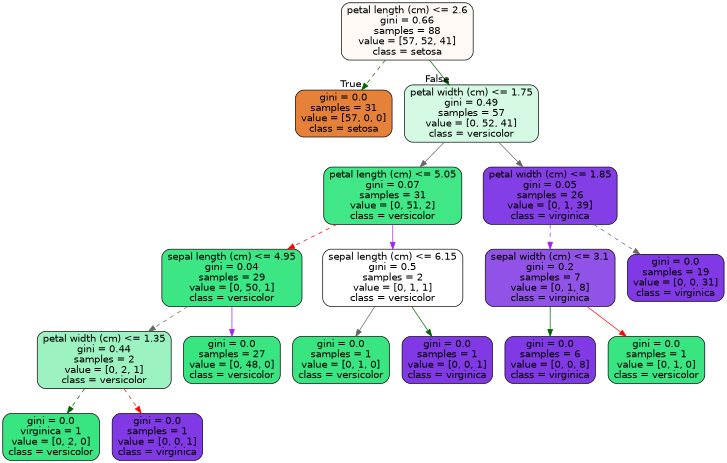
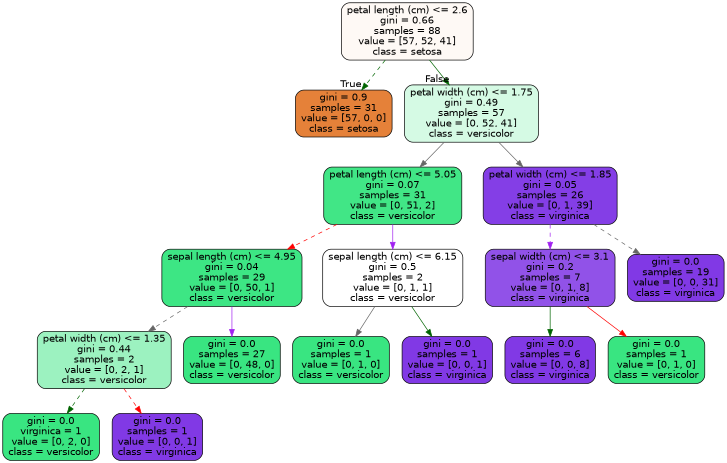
(344, 114) -> (344, 114)
